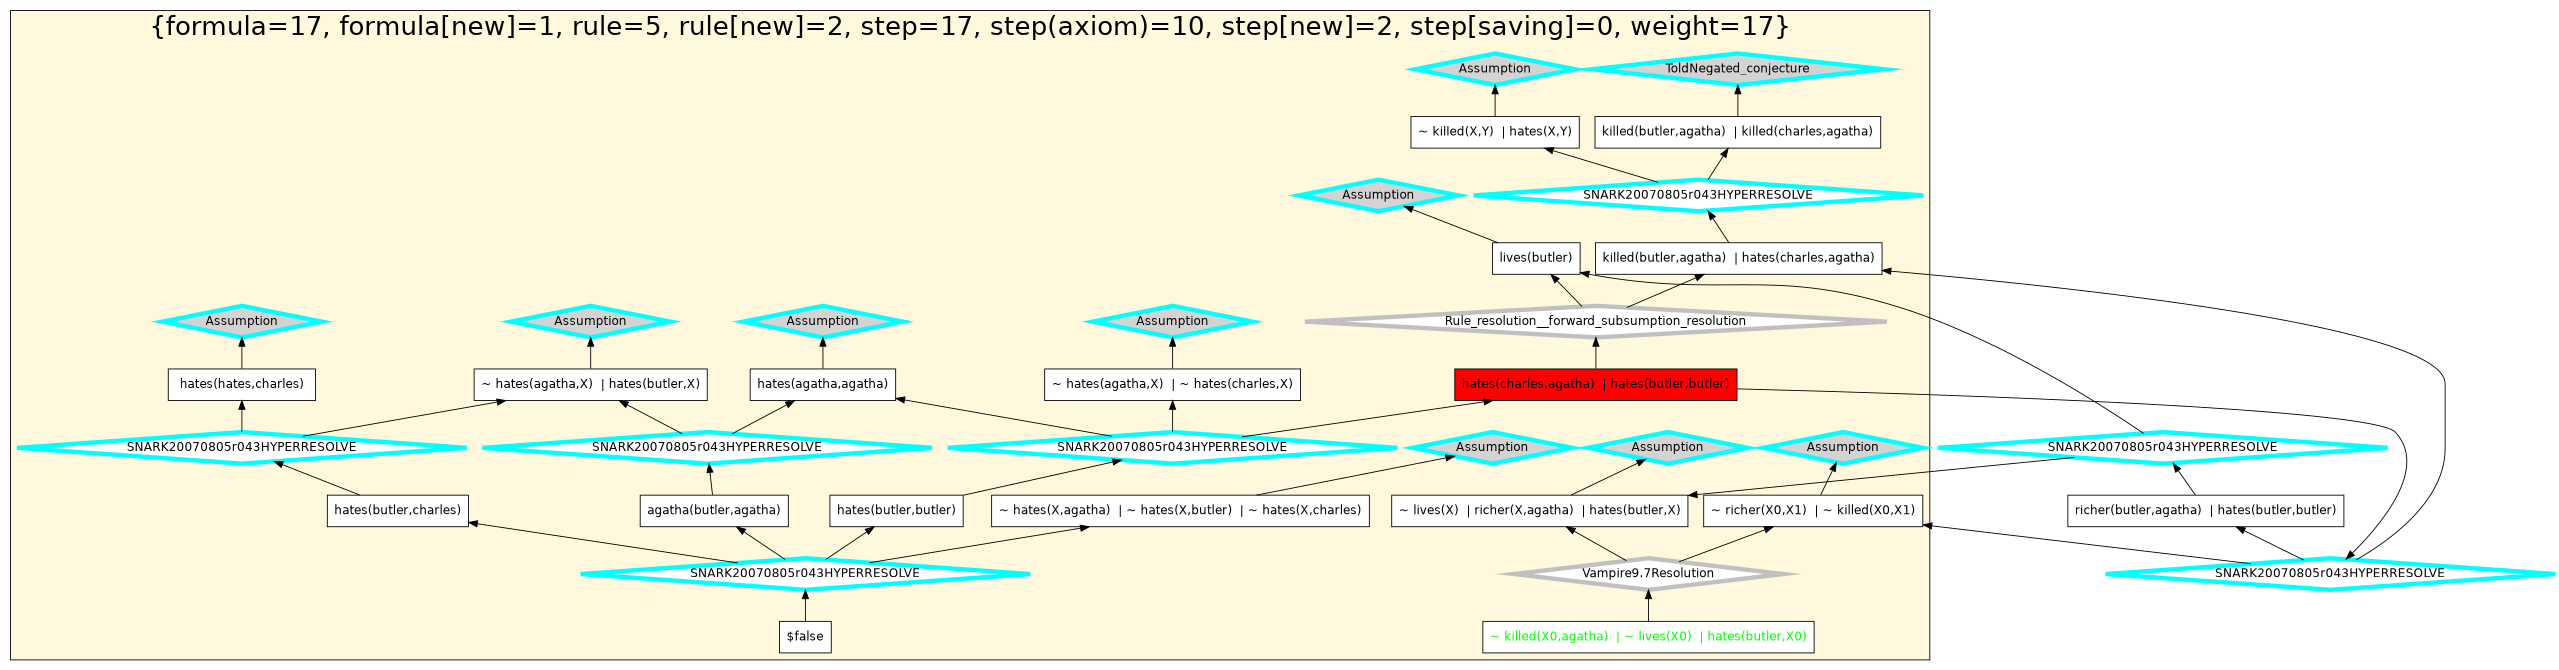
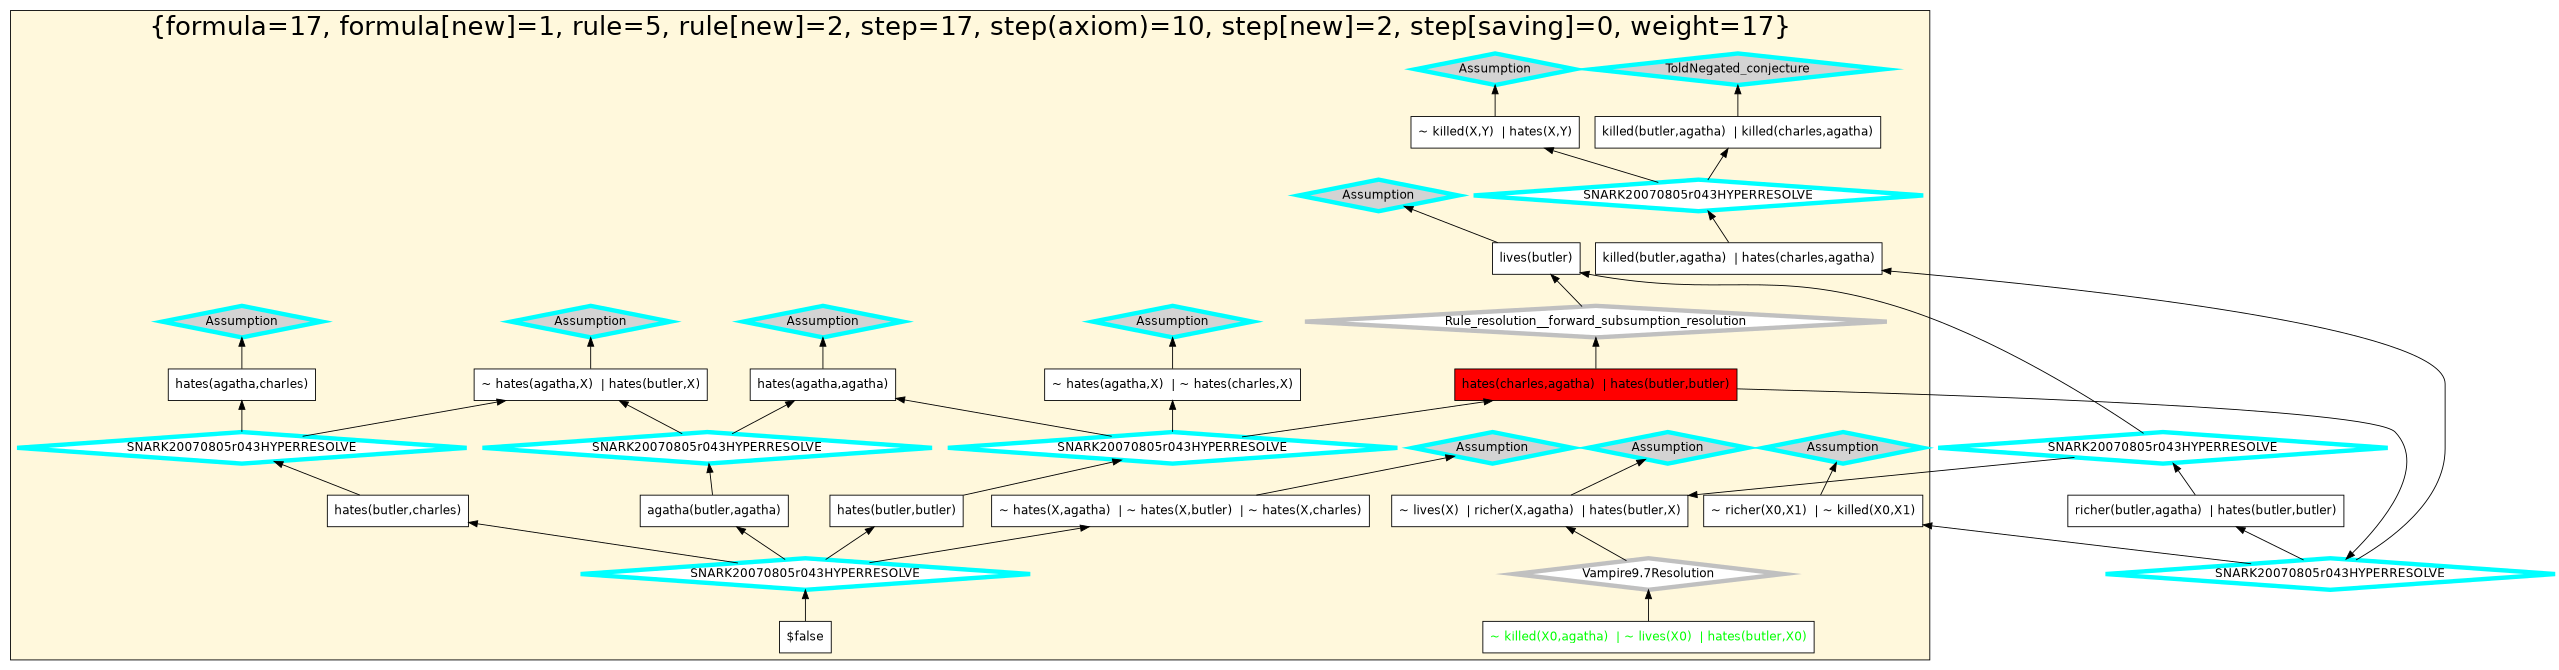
(1661, 293) -> none
(242, 385) -> (242, 385)
(1722, 546) -> none
